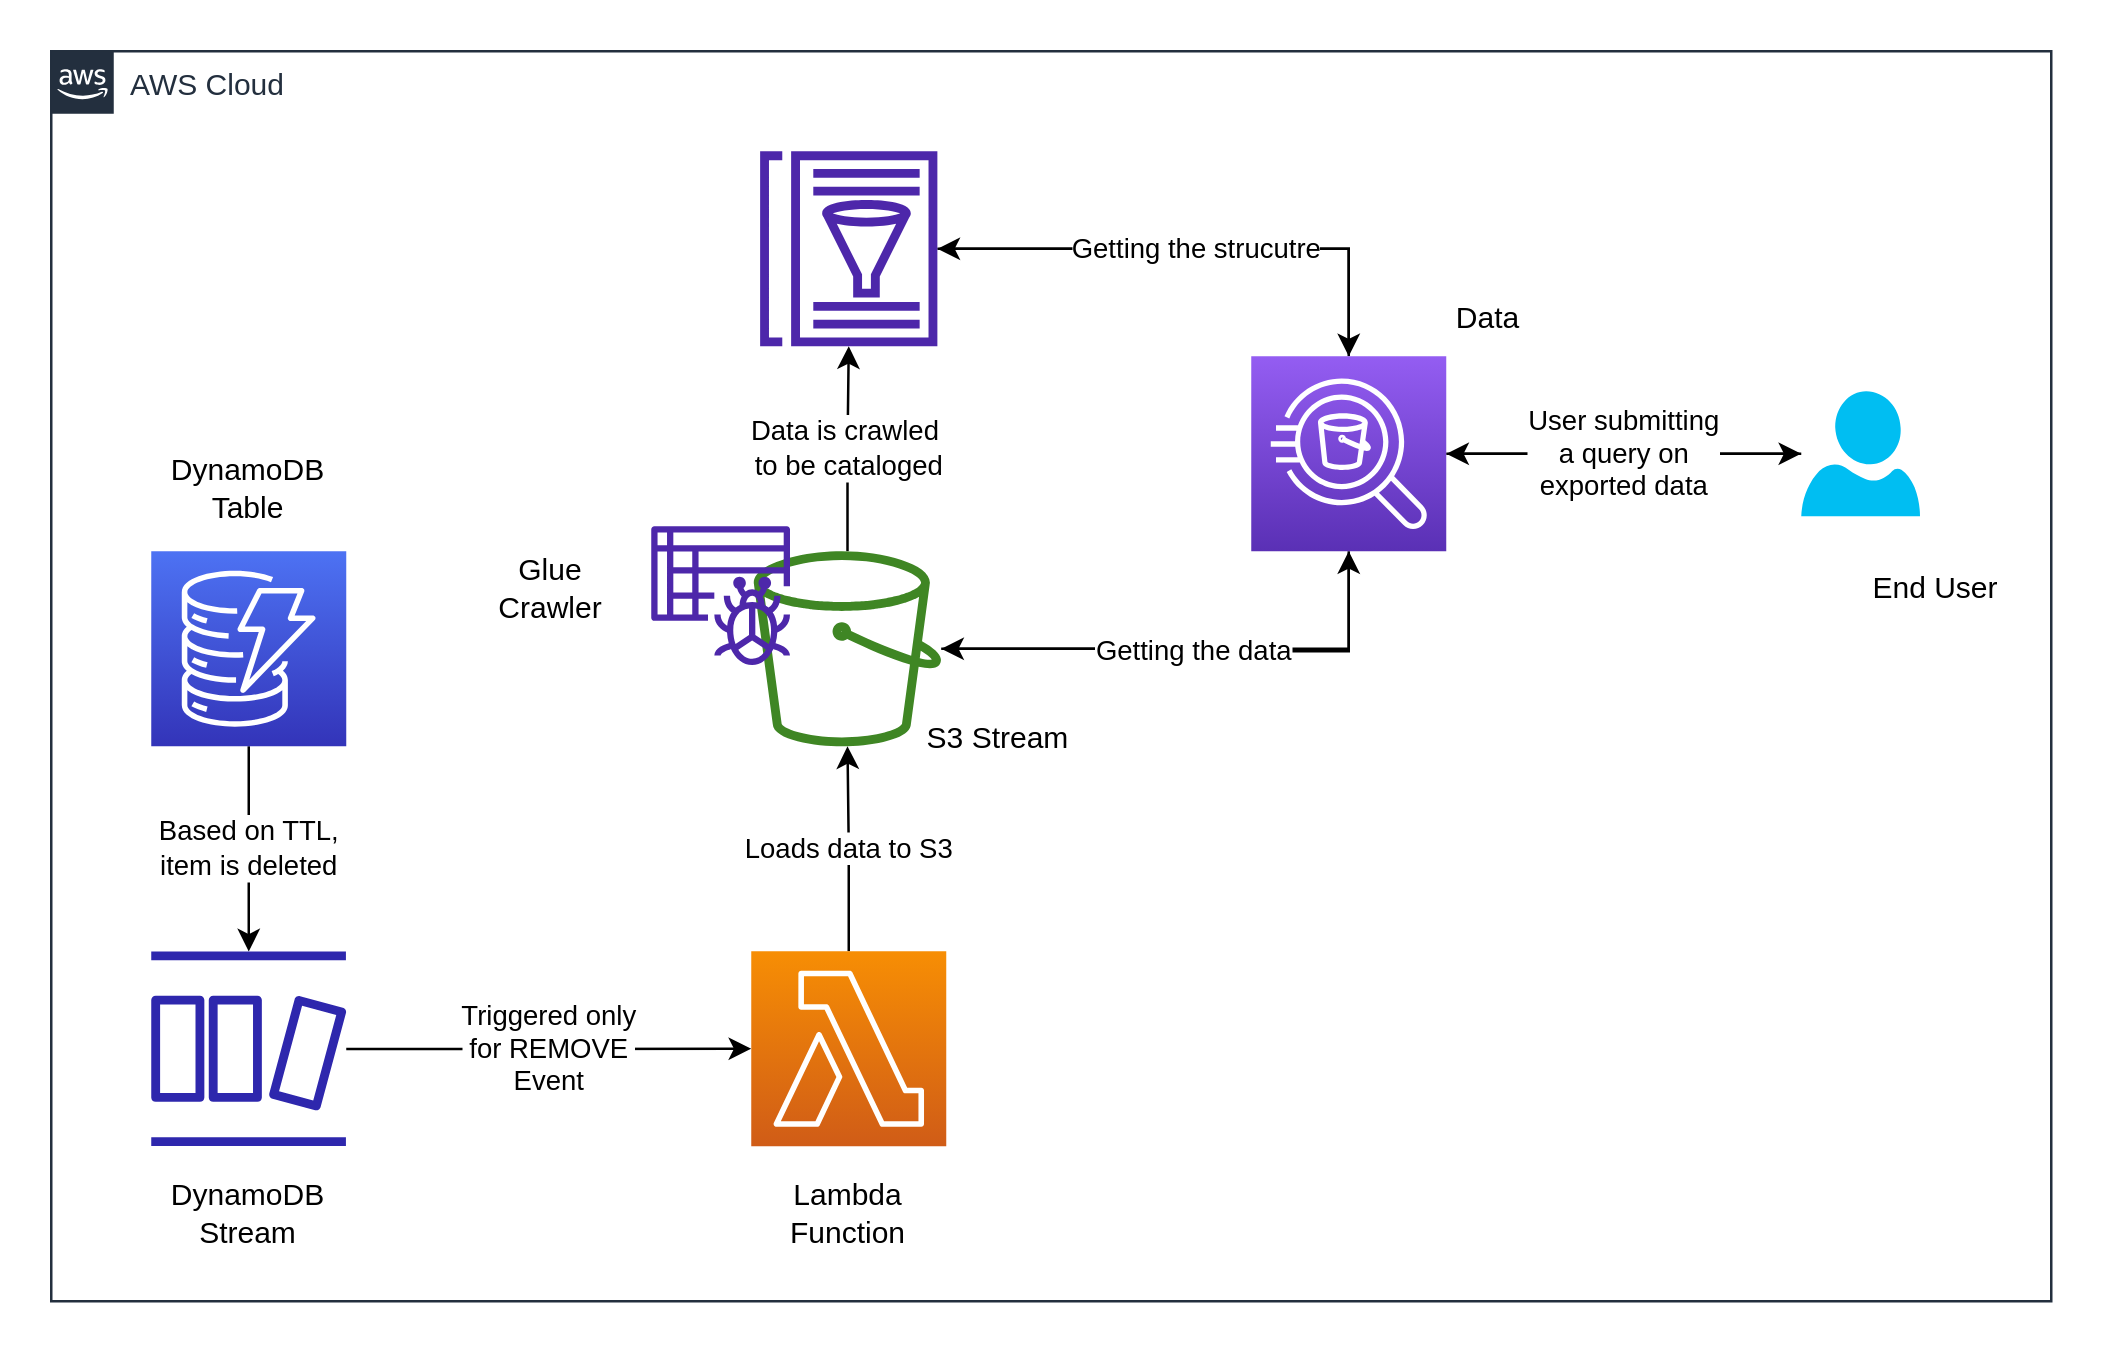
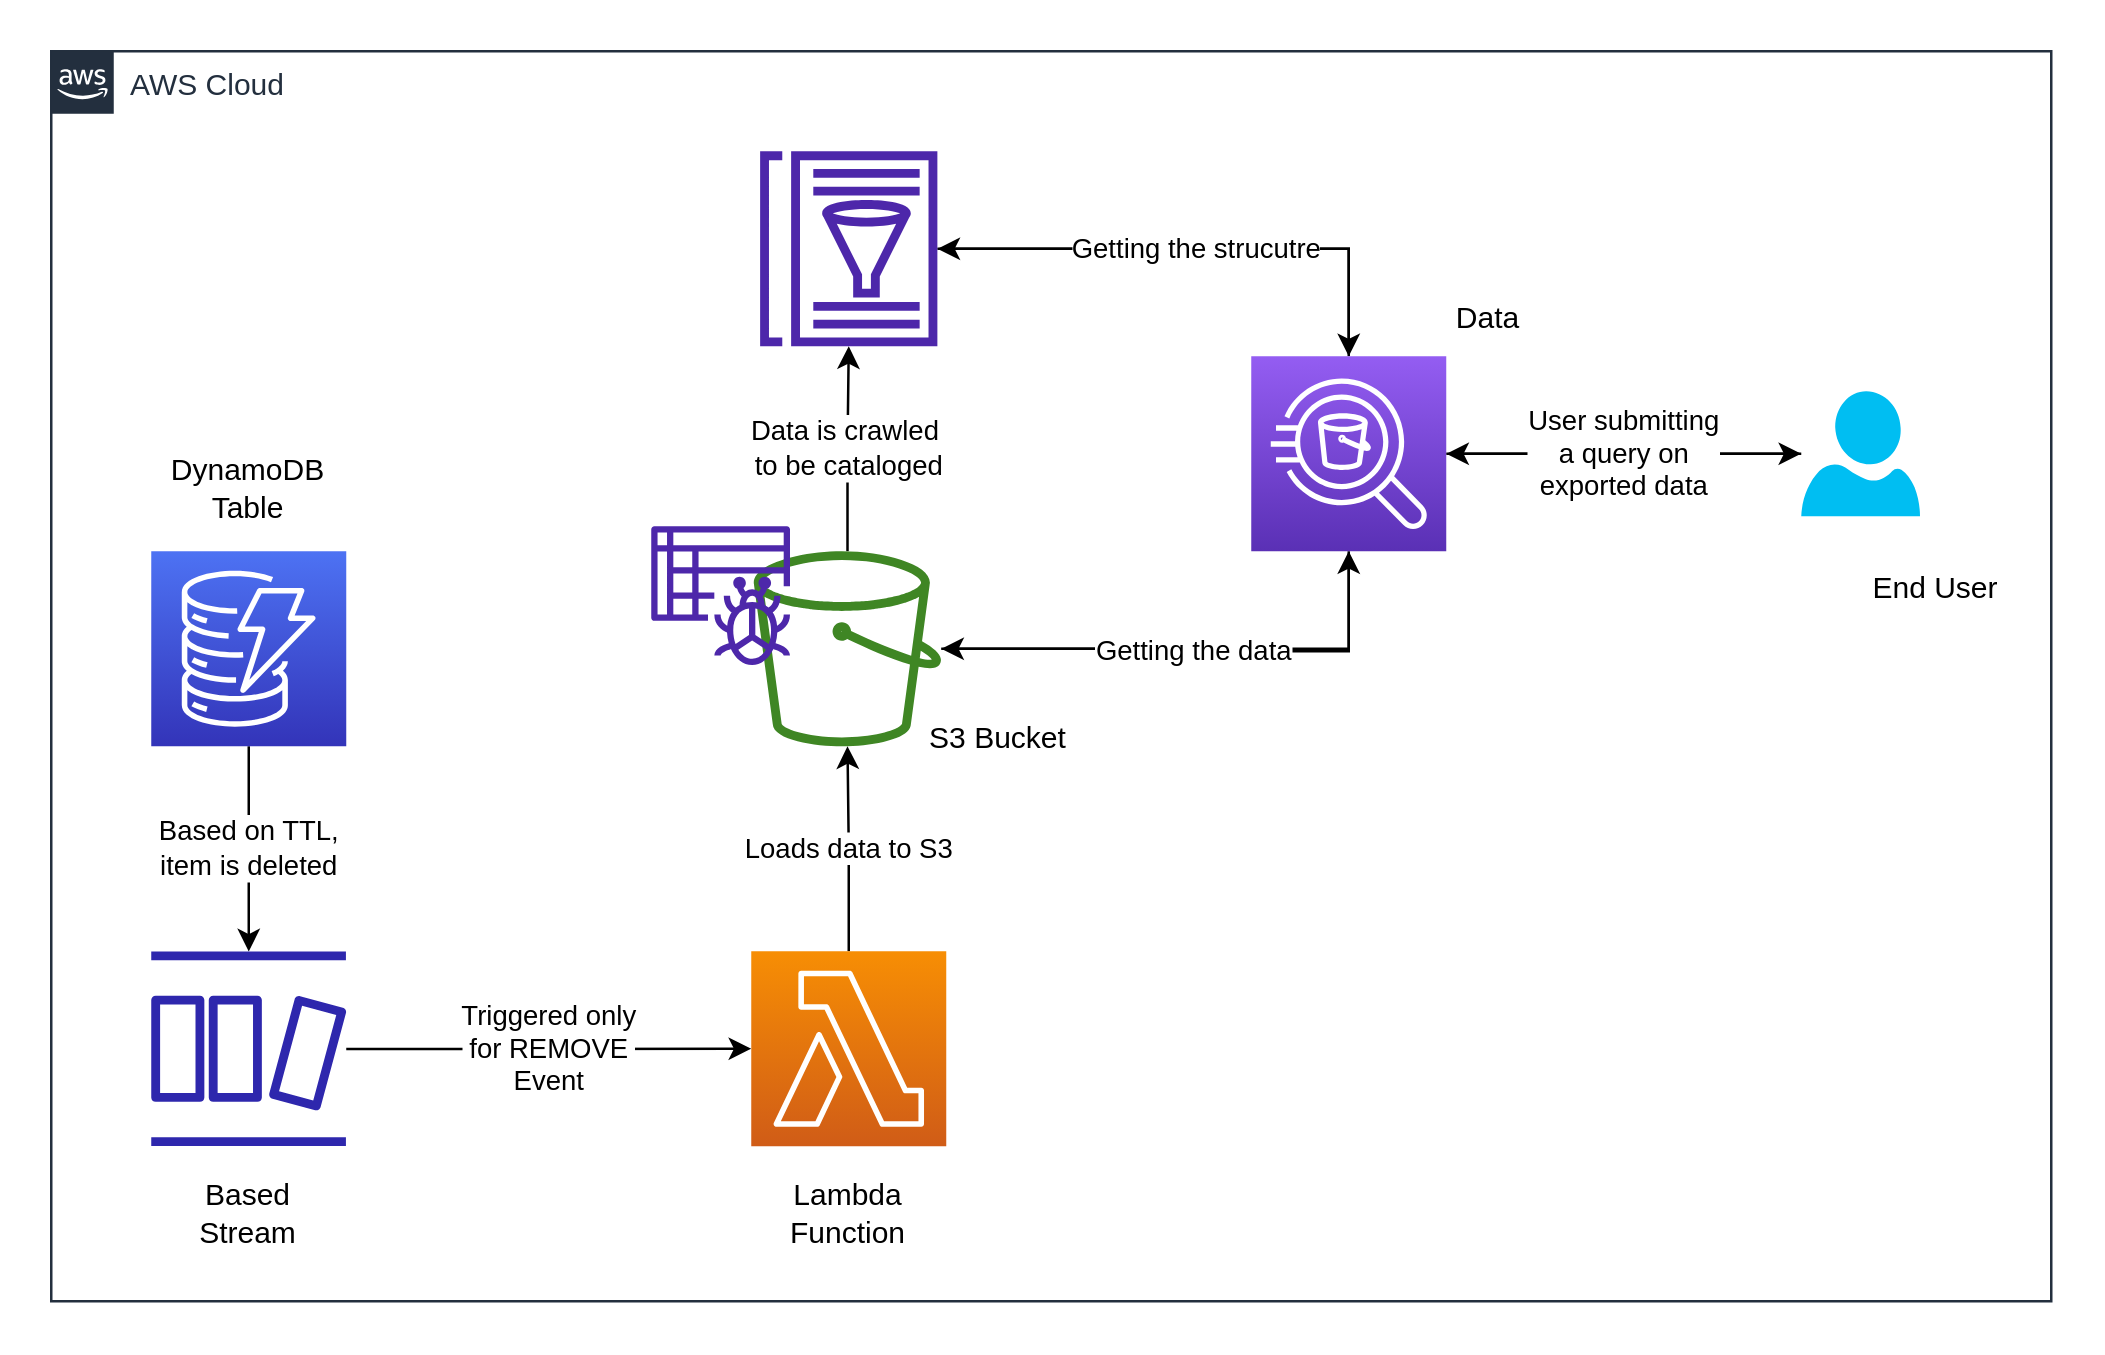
(551, 589) -> none
(999, 739) -> (999, 739)
(249, 1214) -> (249, 1214)
